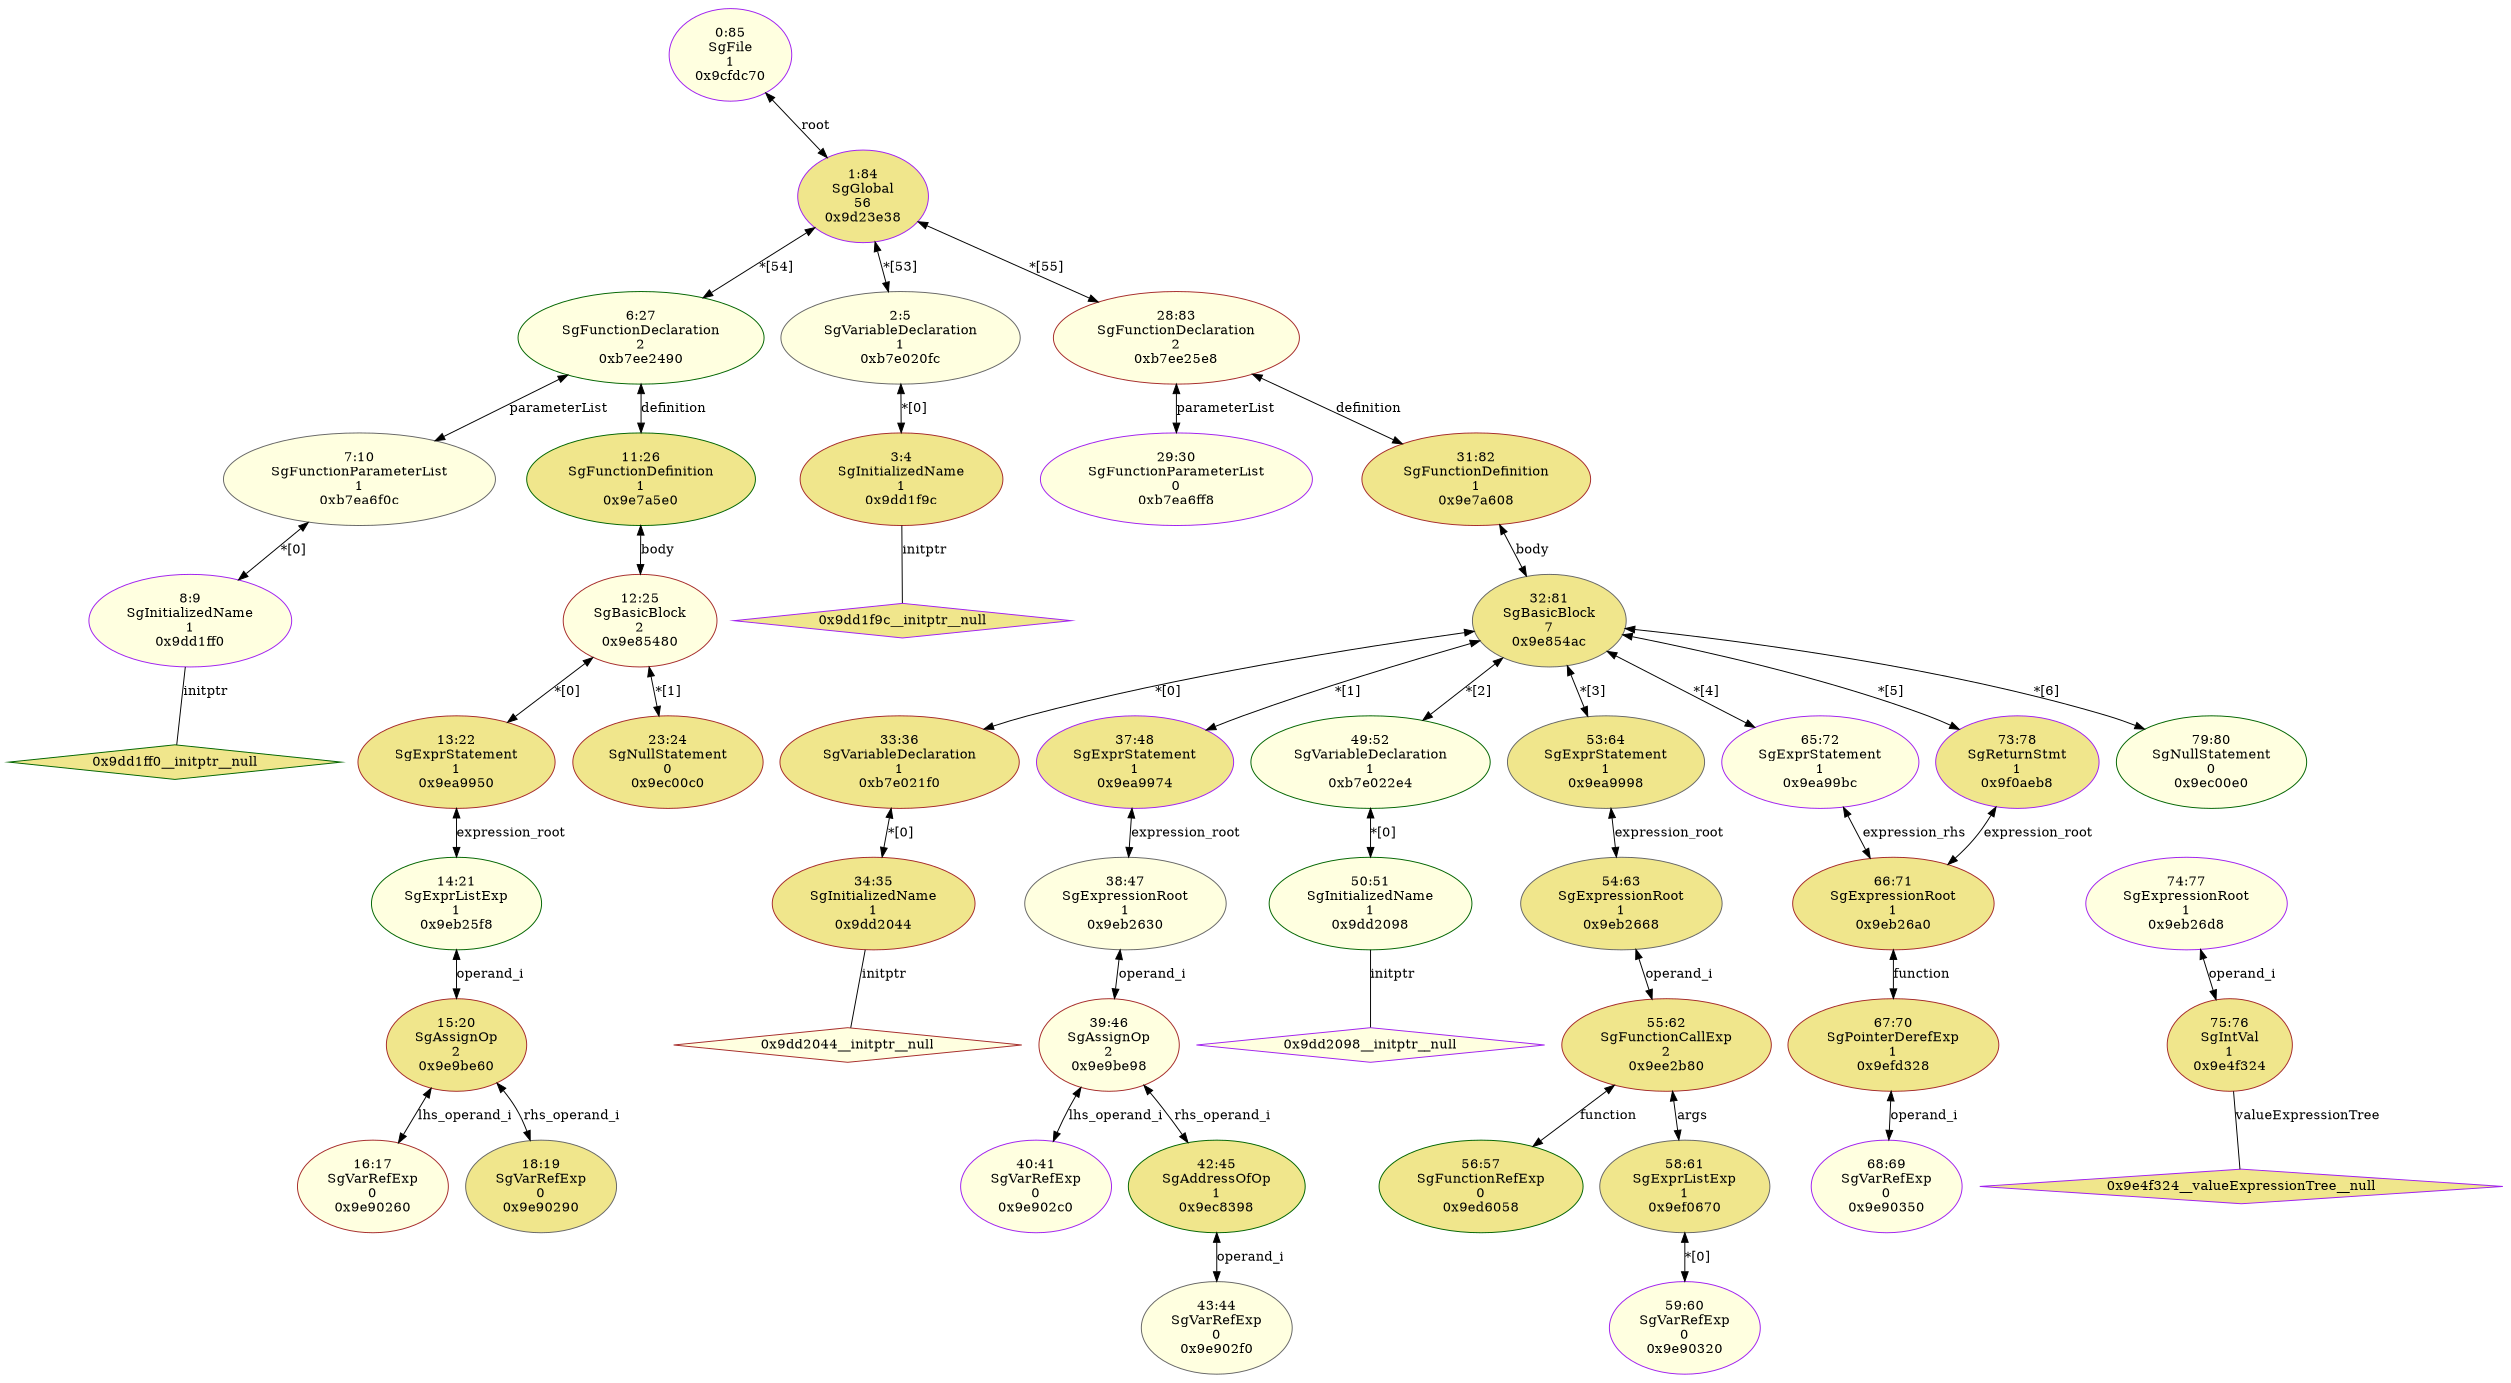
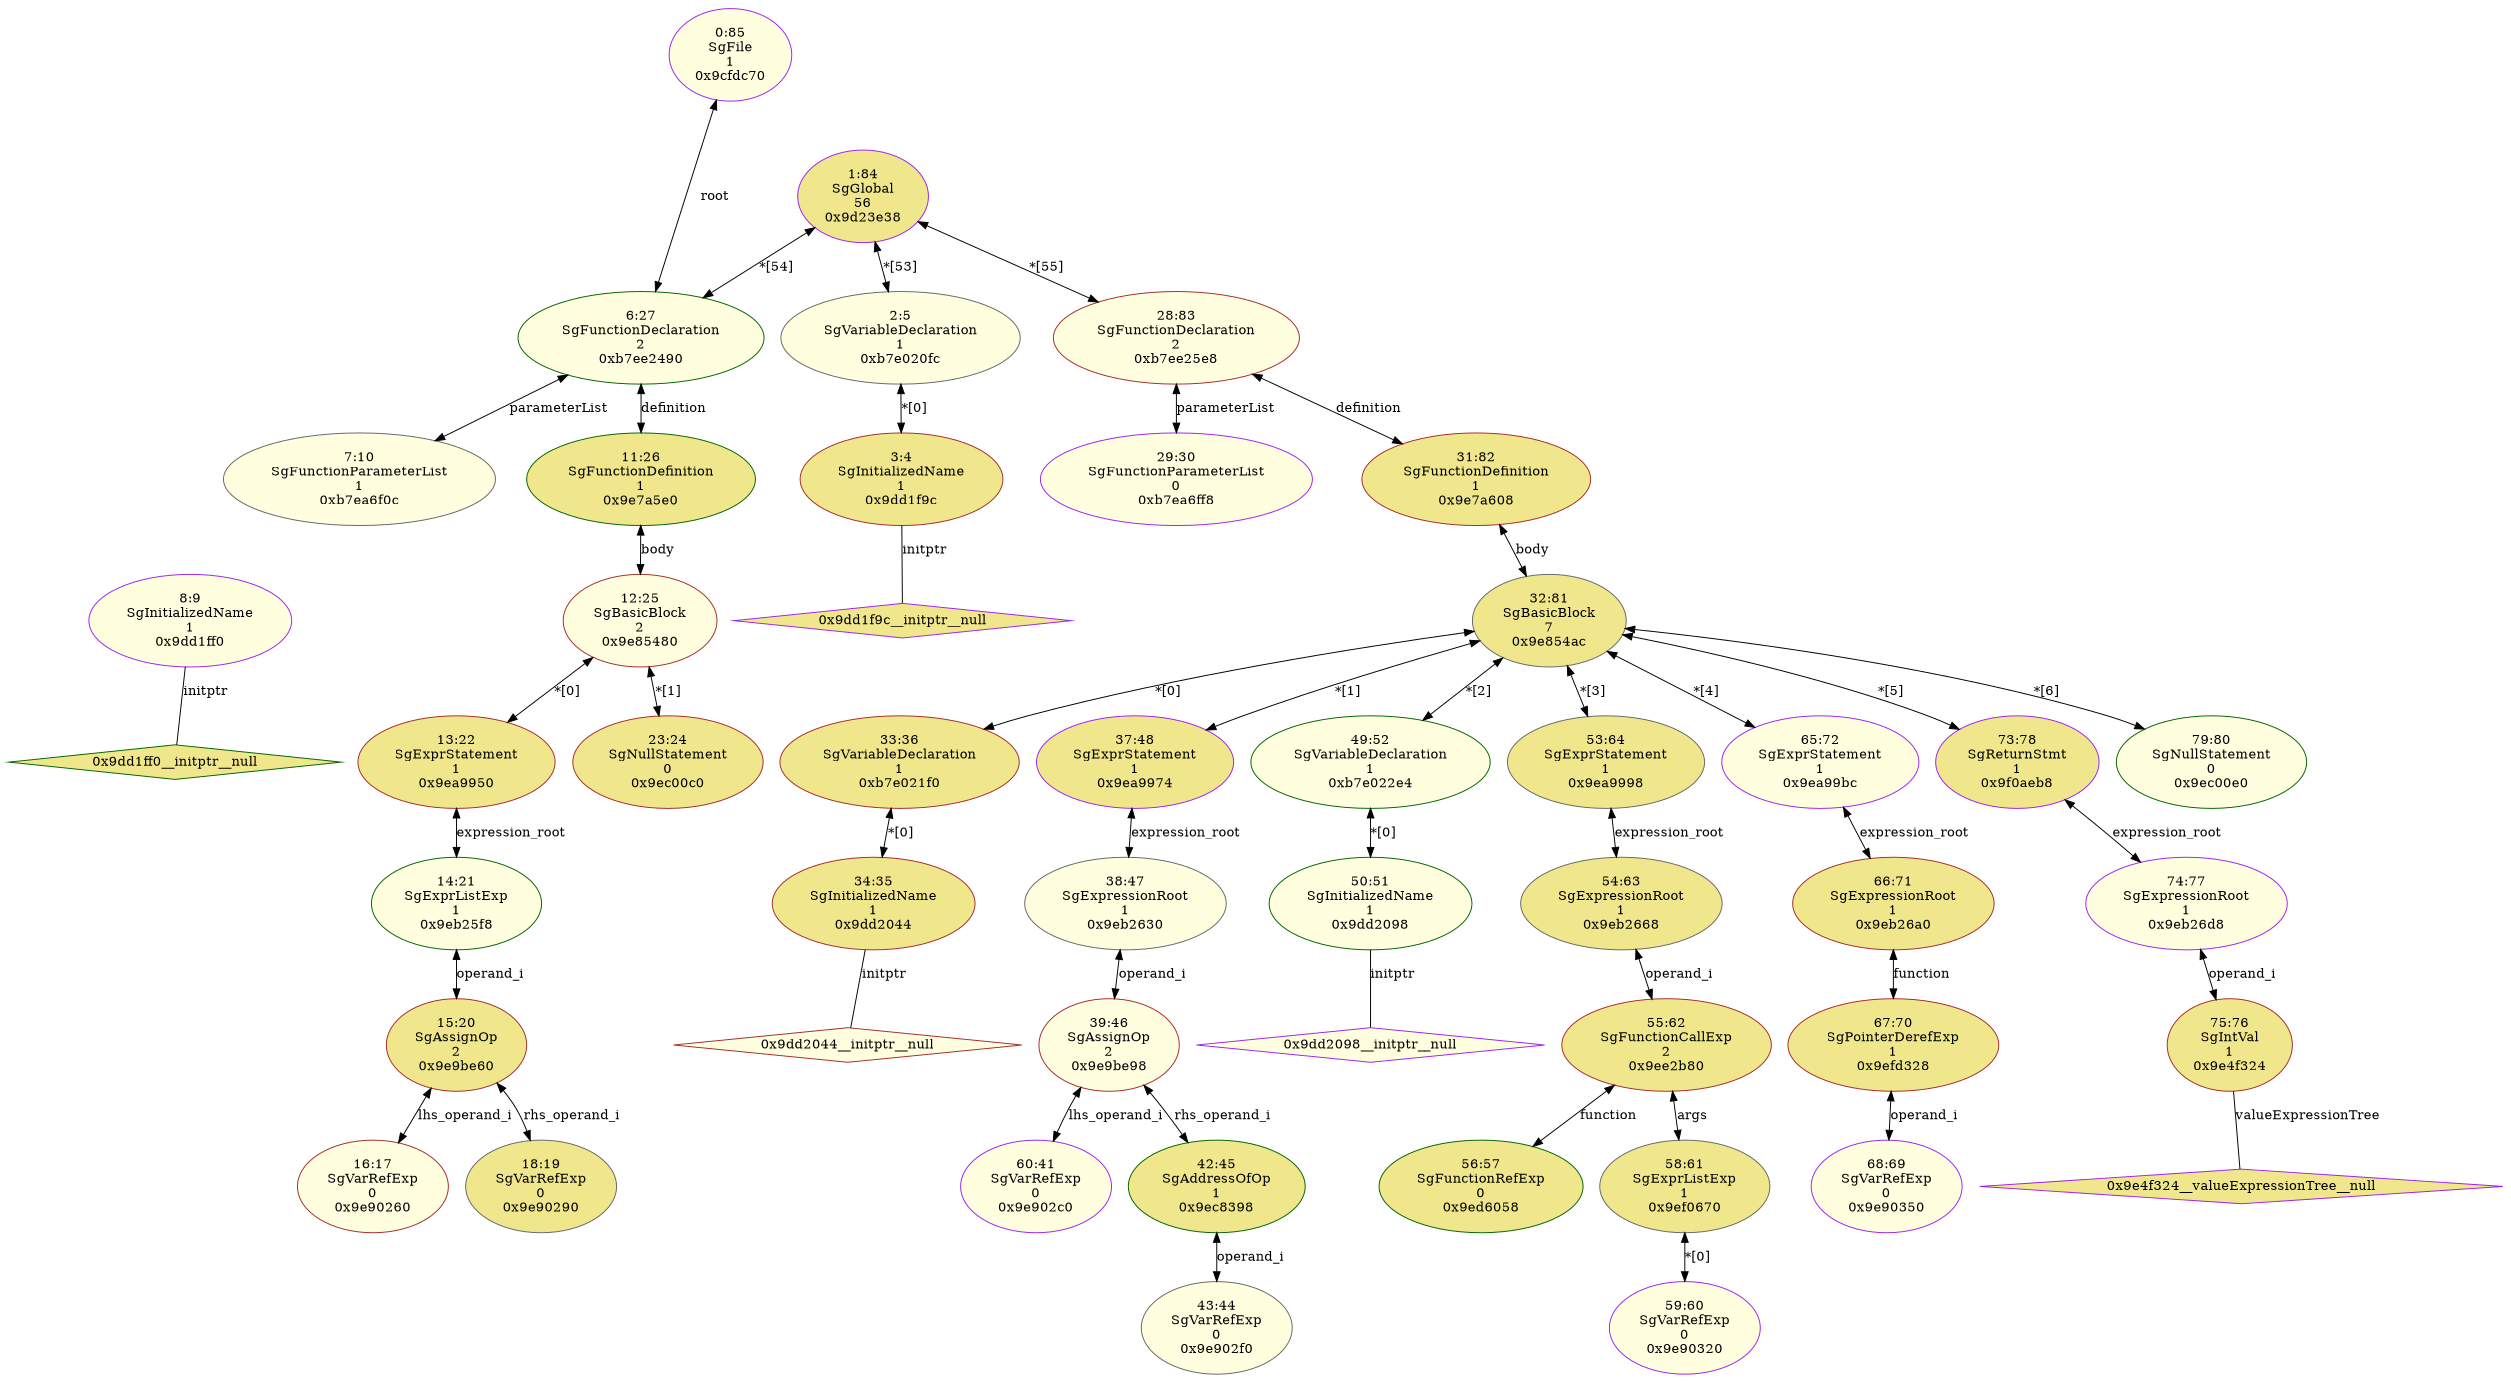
(796, 125) -> (686, 196)
(273, 551) -> none
(1915, 833) -> (1915, 833)
(1975, 838) -> (2103, 830)
(1036, 1186) -> (1036, 1186)
